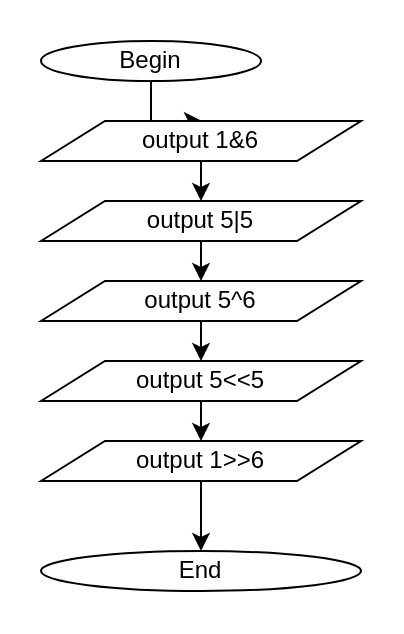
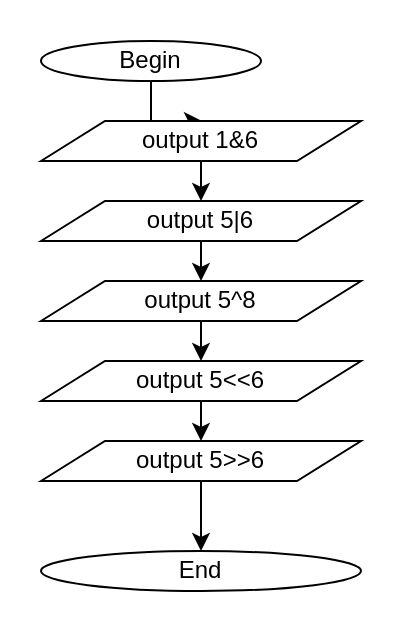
(201, 221) -> (201, 221)
(201, 301) -> (201, 301)
(201, 381) -> (201, 381)
(201, 461) -> (201, 461)
